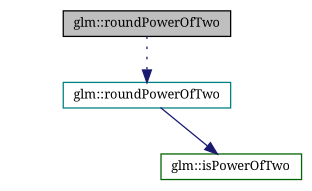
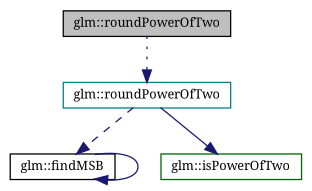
none -> (63, 167)
